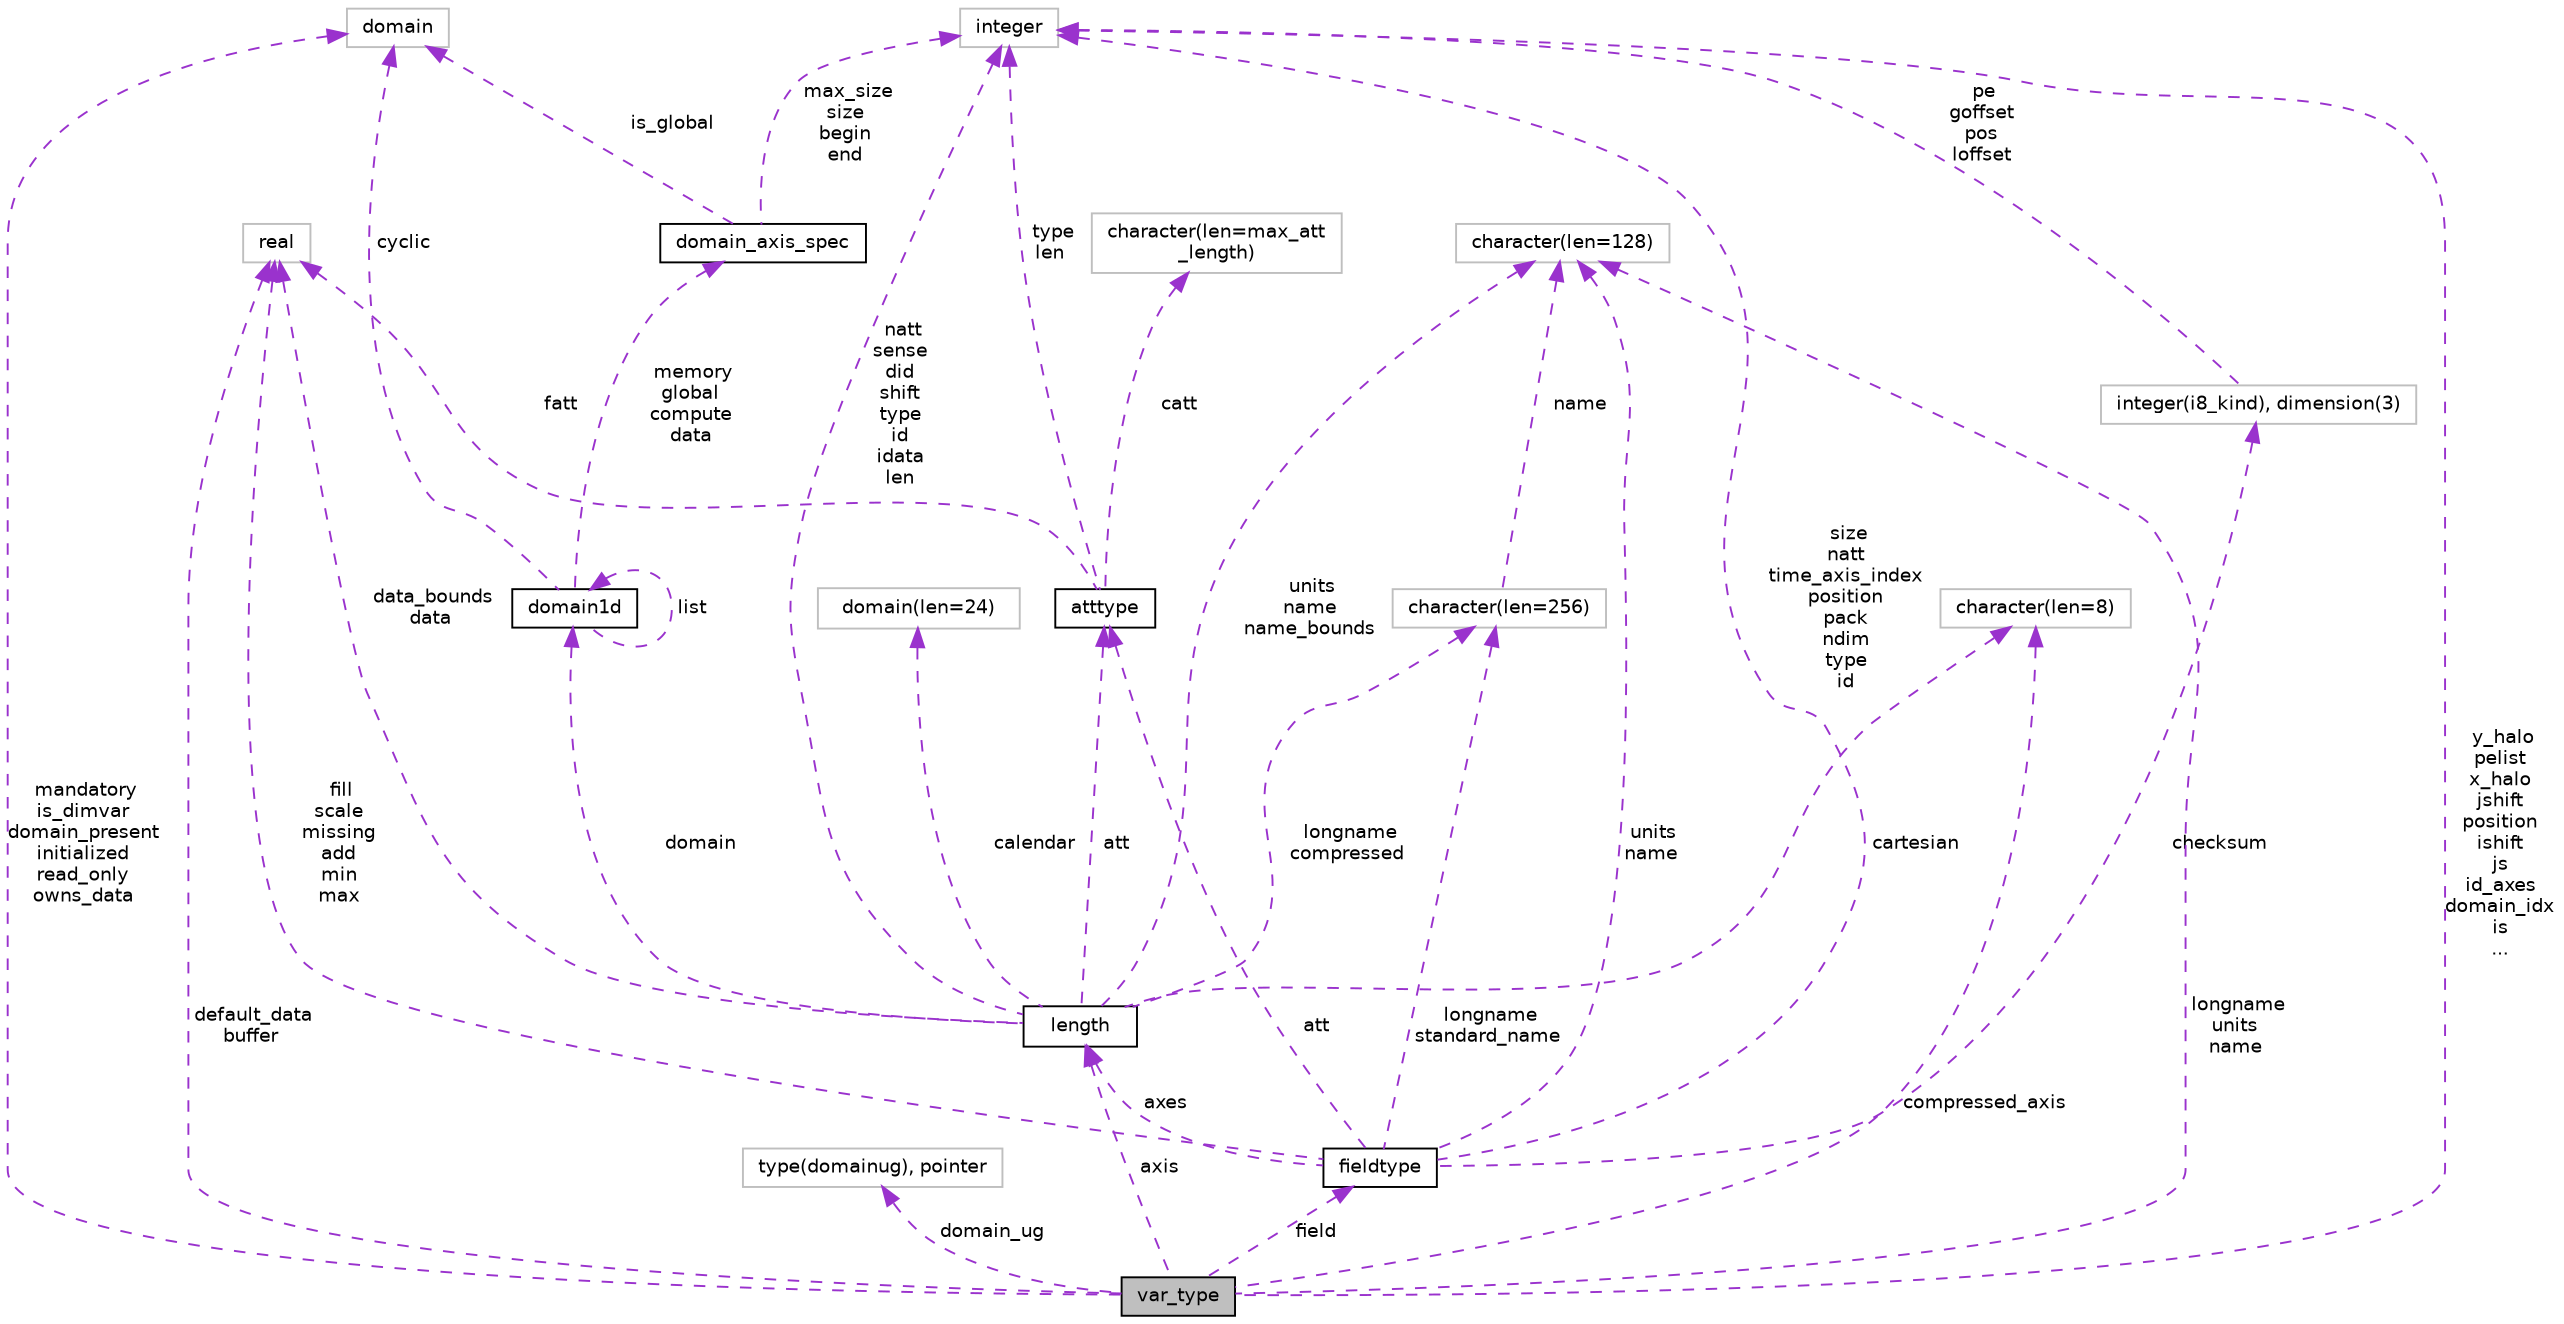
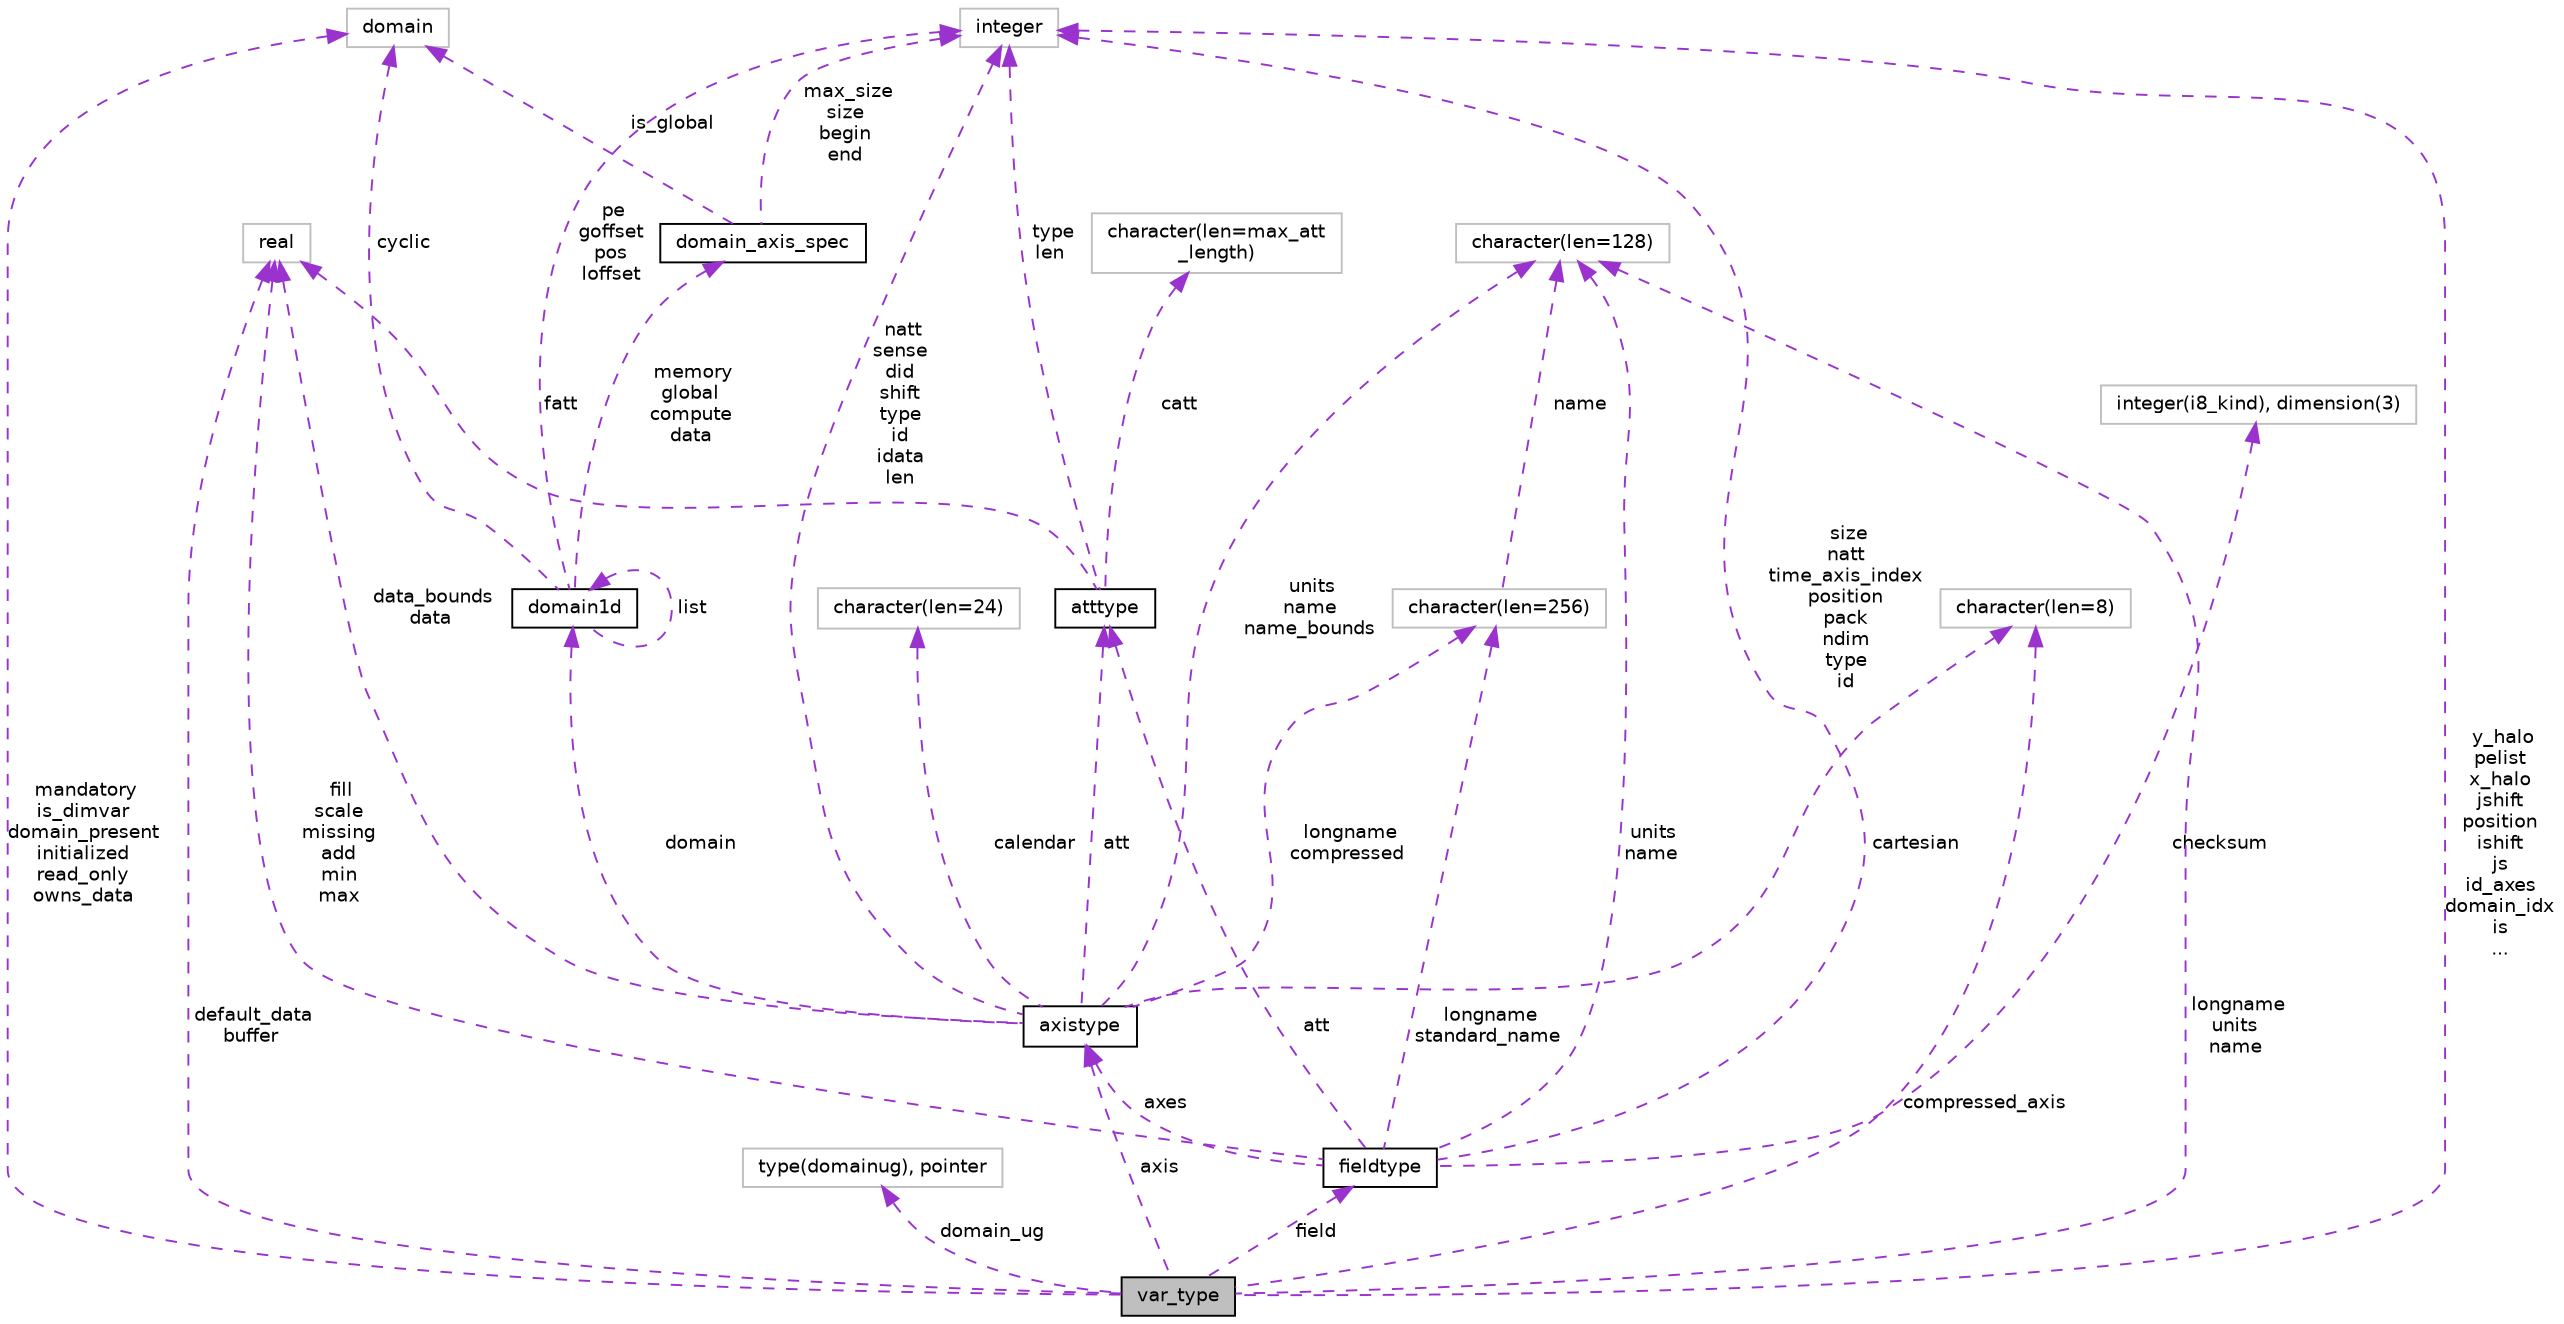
(1707, 66) -> (584, 193)
(919, 608) -> (919, 608)
(1080, 1026) -> (1080, 1026)
